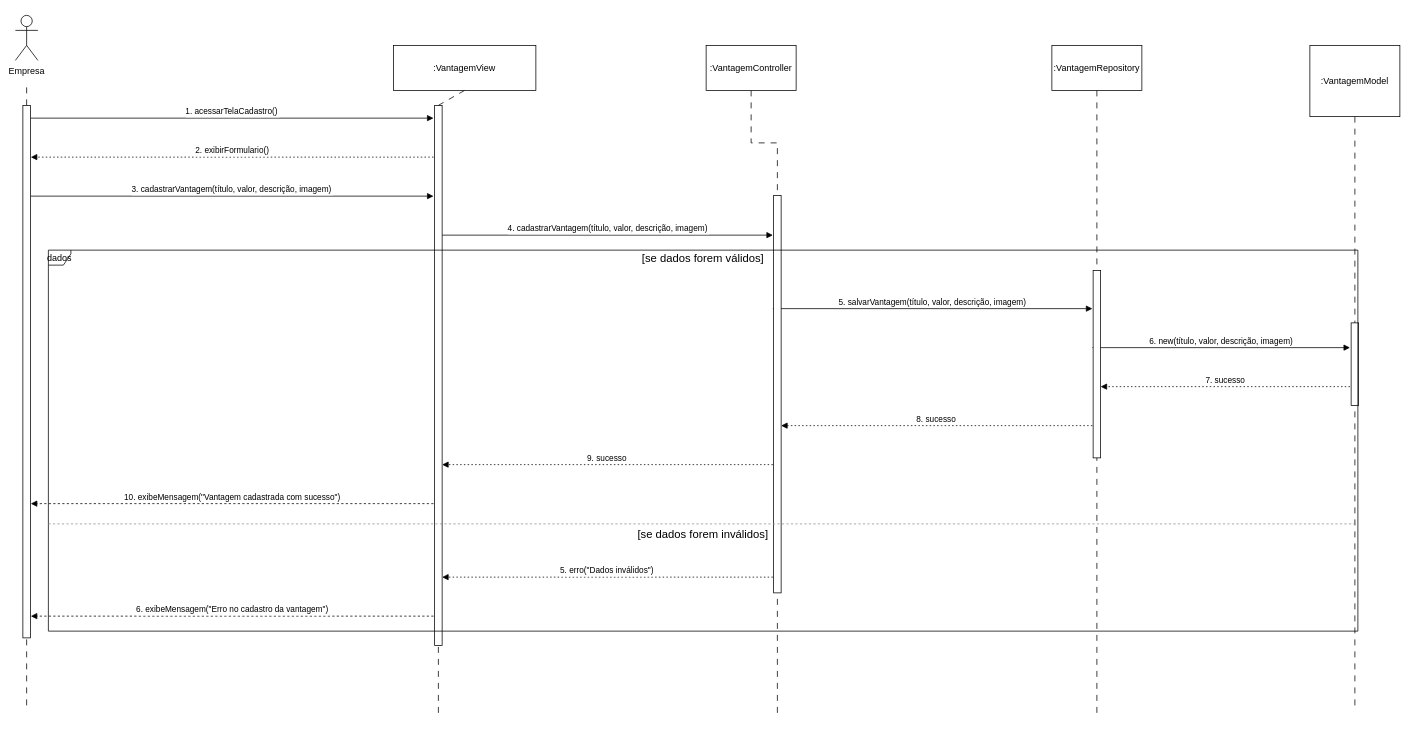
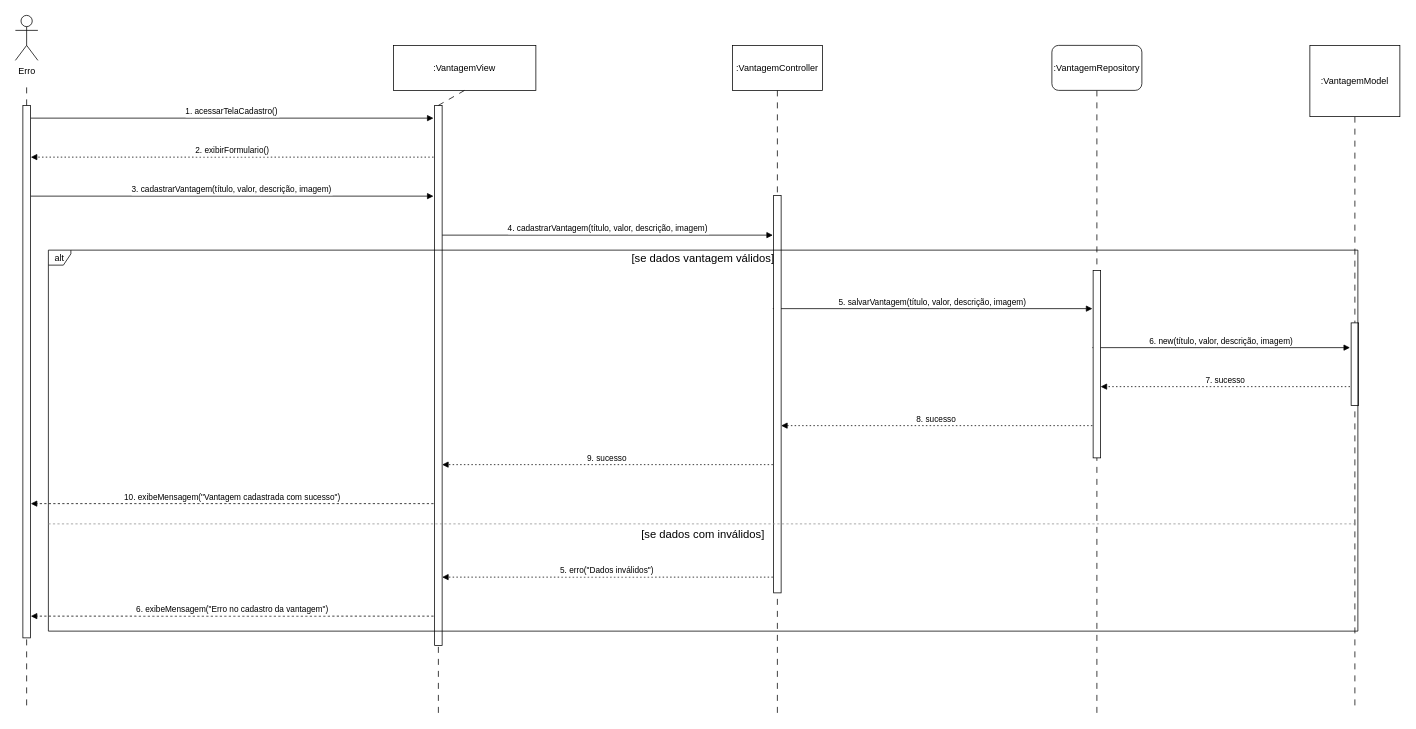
(751, 68) -> (777, 68)
(1097, 68) -> (1097, 68)
(27, 71) -> (27, 71)
(59, 258) -> (59, 258)
(703, 258) -> (703, 258)
(703, 534) -> (703, 534)
